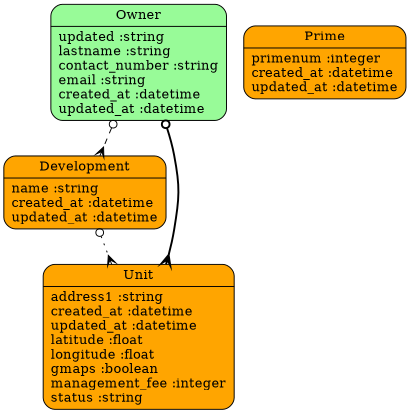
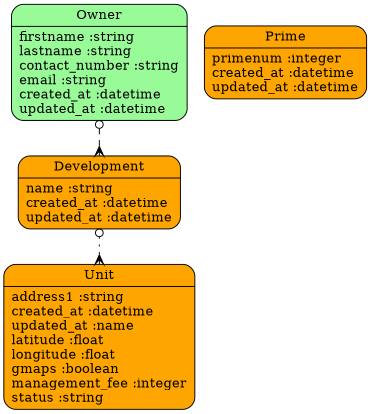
(112, 37) -> (77, 37)
(178, 191) -> none
(124, 326) -> (73, 326)
